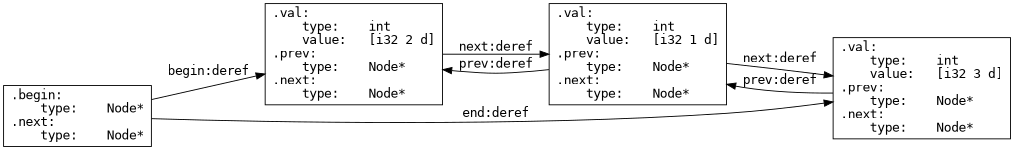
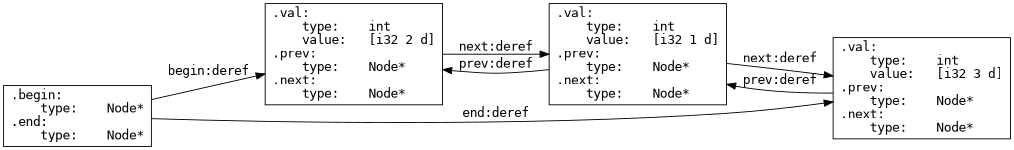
(77, 116) -> (77, 116)
